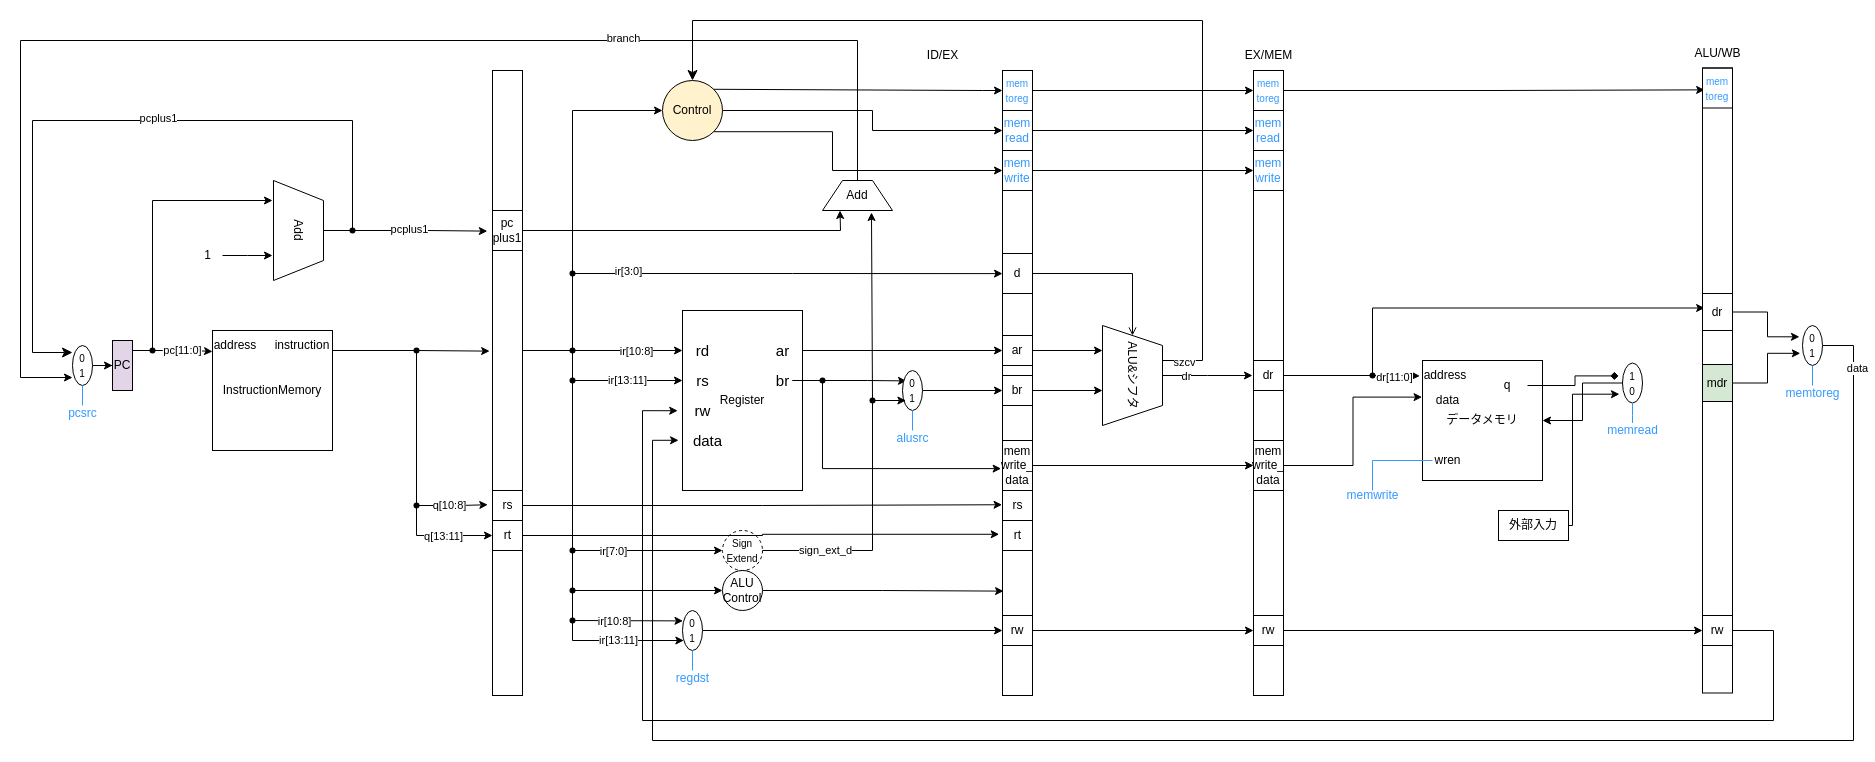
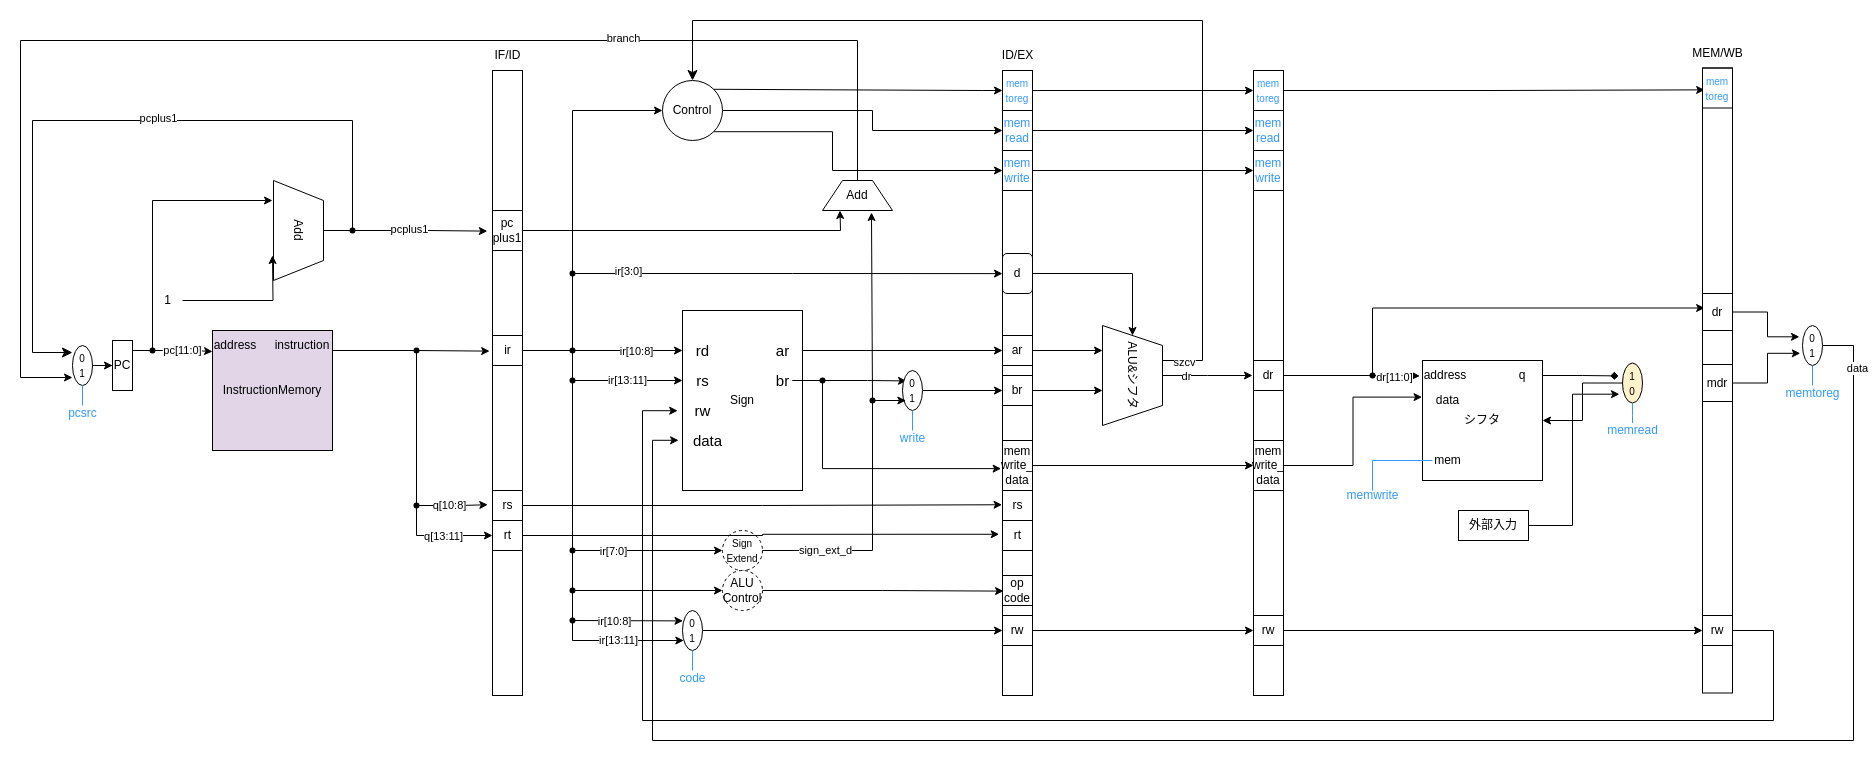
(1718, 54) -> (1718, 54)
none -> (508, 56)
(943, 56) -> (1018, 56)
(1269, 56) -> none
(693, 111) -> (693, 111)
(208, 256) -> (168, 301)
(1018, 274) -> (1018, 274)
(1133, 329) -> (1133, 327)
none -> (508, 351)
(123, 366) -> (123, 366)
(1633, 383) -> (1633, 383)
(1718, 383) -> (1718, 383)
(1508, 386) -> (1523, 376)
(273, 391) -> (273, 391)
(743, 401) -> (743, 401)
(1483, 421) -> (1483, 421)
(913, 439) -> (913, 439)
(1448, 461) -> (1448, 461)
(1534, 526) -> (1494, 526)
(743, 591) -> (743, 591)
none -> (1018, 591)
(693, 679) -> (693, 679)
